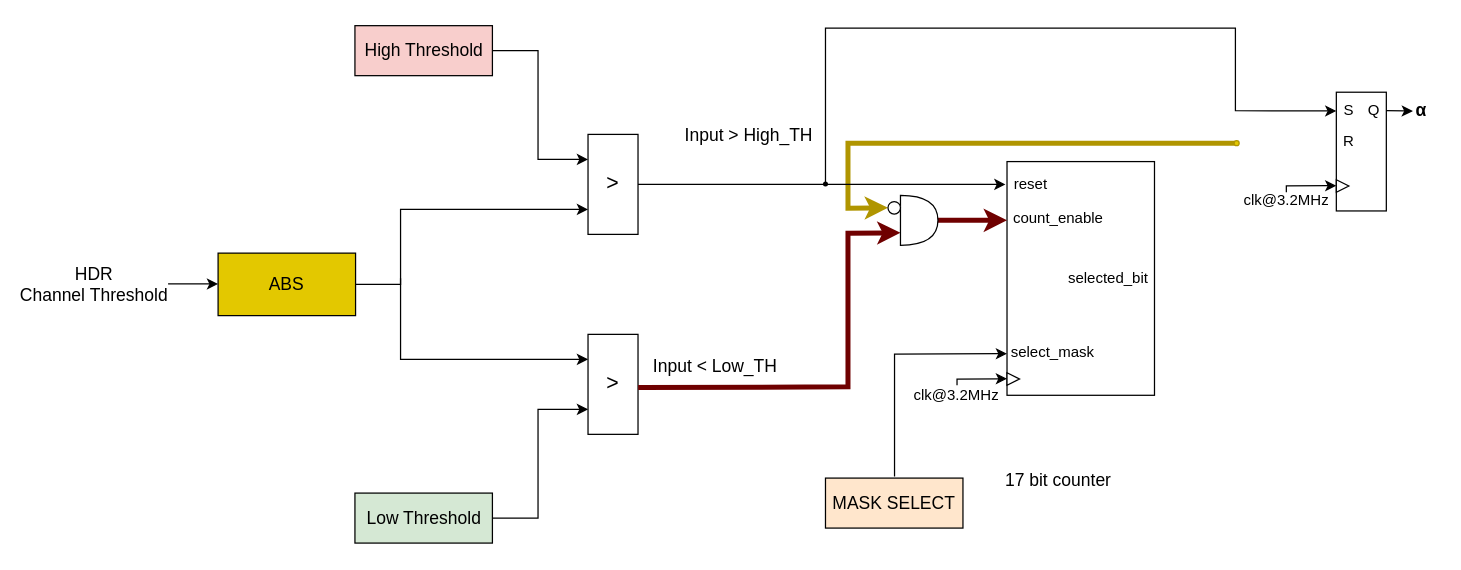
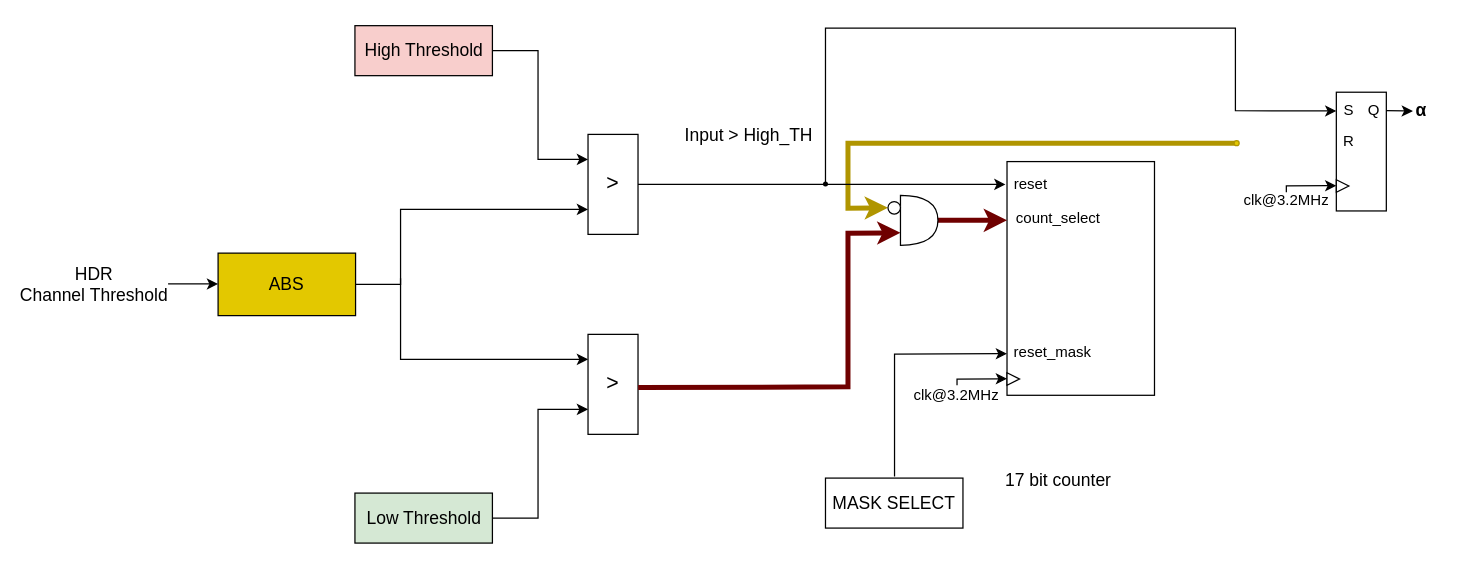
(1059, 218) -> (1059, 218)
(1108, 278) -> none
(1053, 353) -> (1053, 353)
(716, 367) -> none
(894, 503) -> (894, 503)
